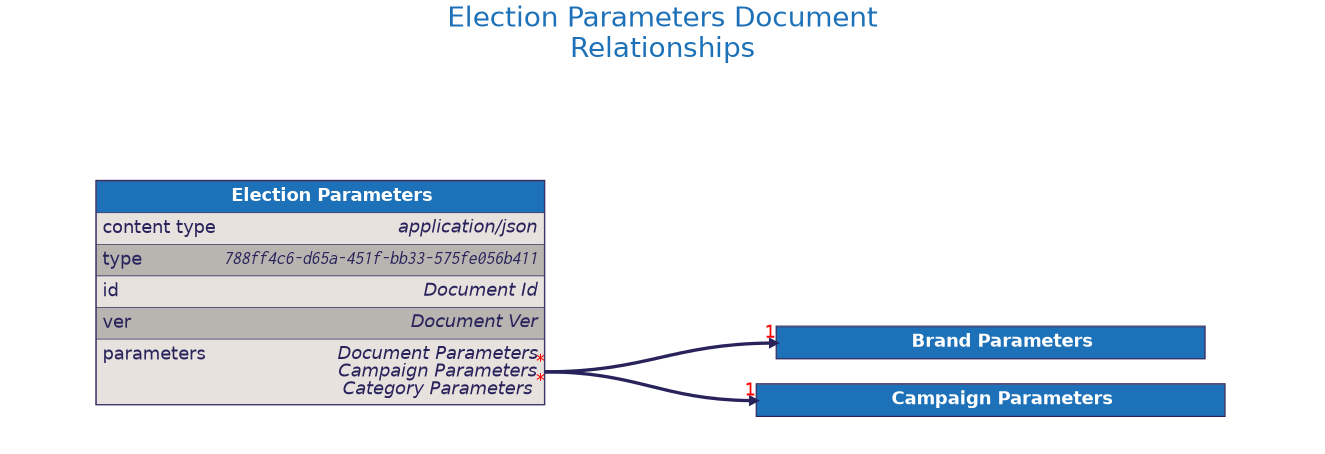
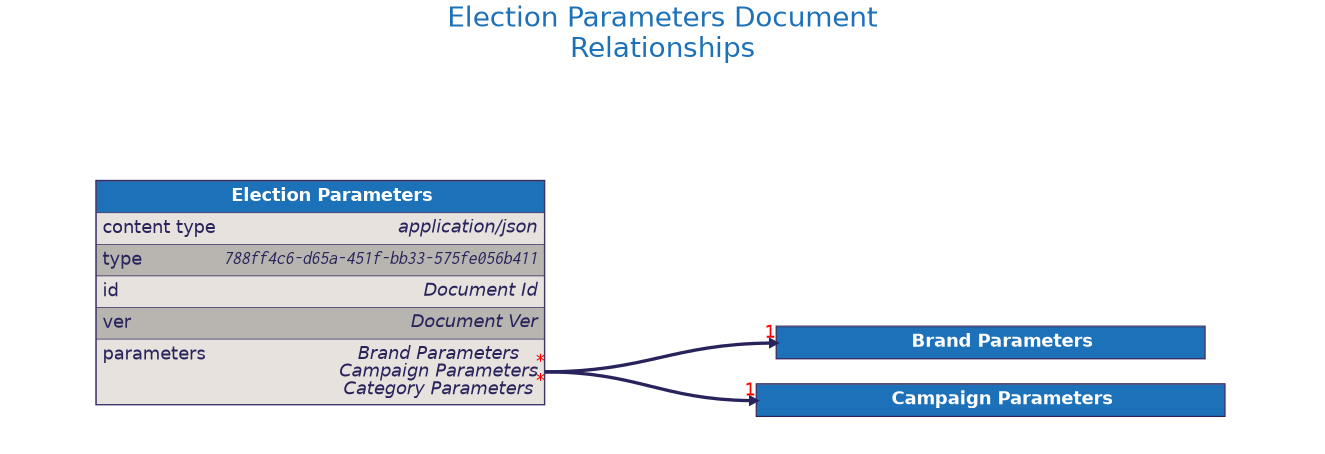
(438, 354) -> (439, 354)
